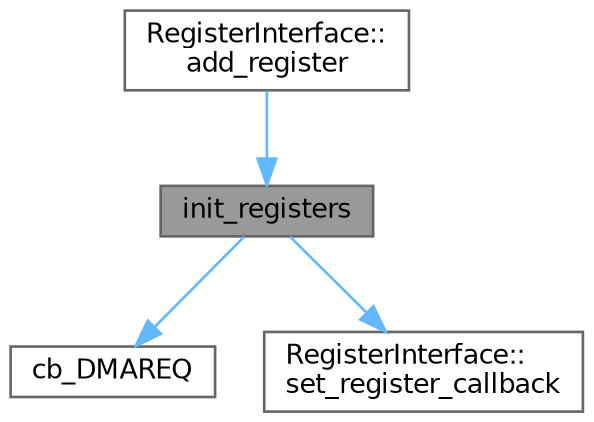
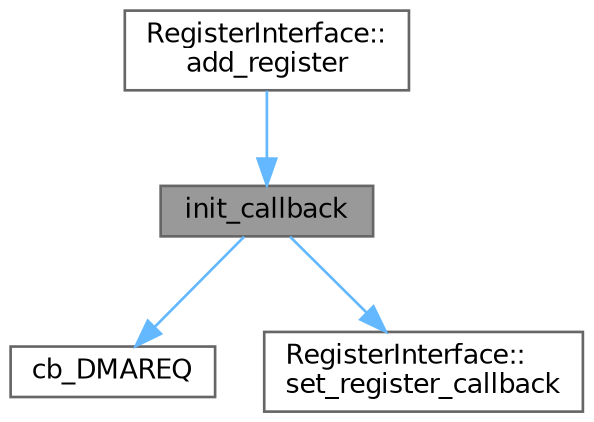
(267, 211) -> (267, 211)
